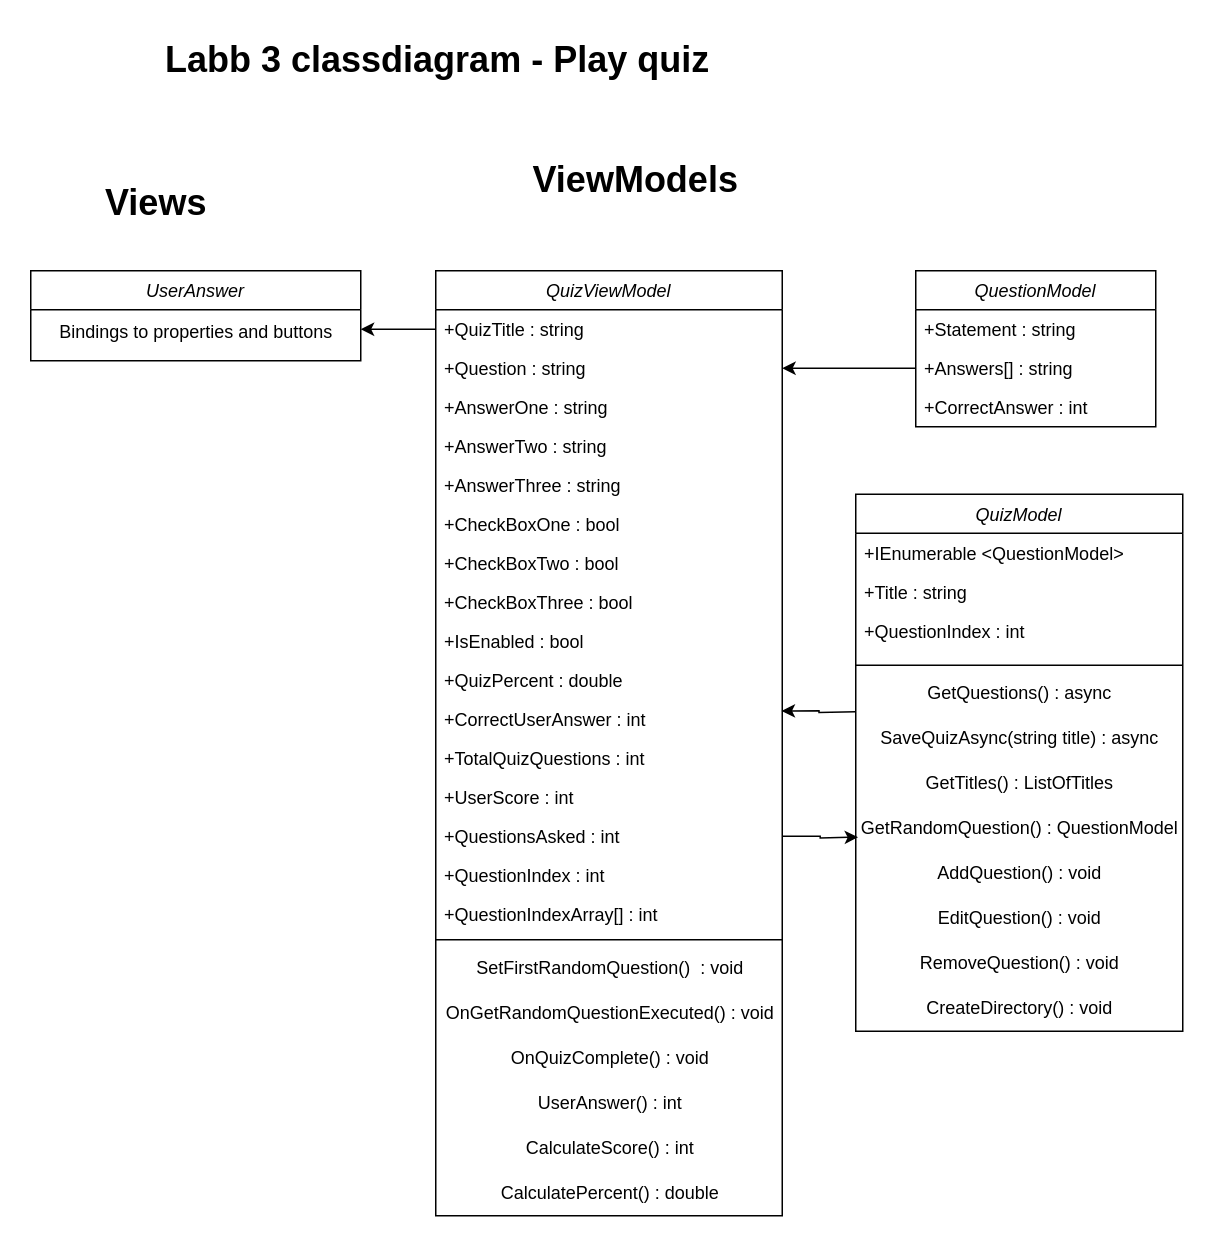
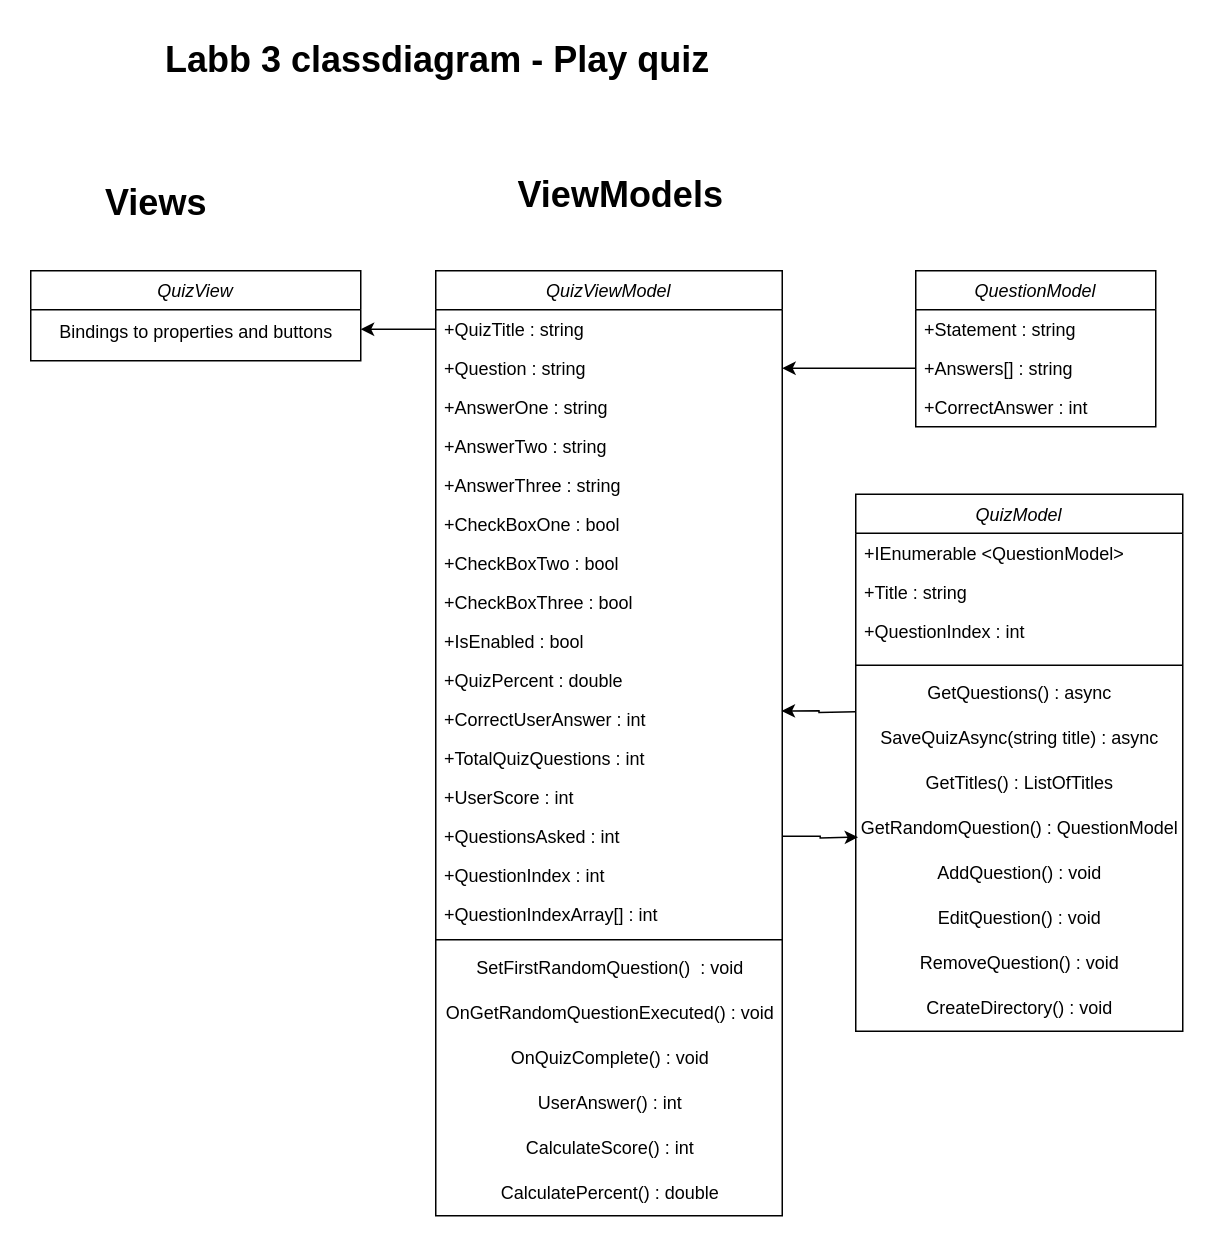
(683, 181) -> (668, 196)
(195, 291) -> (195, 291)
